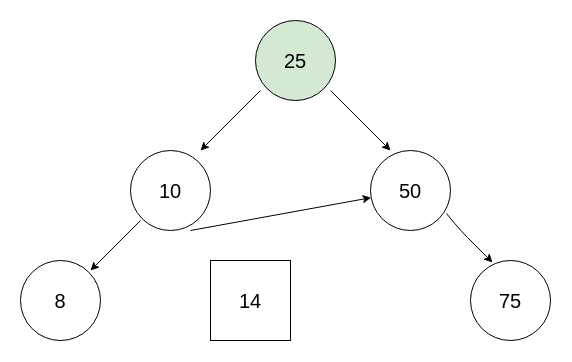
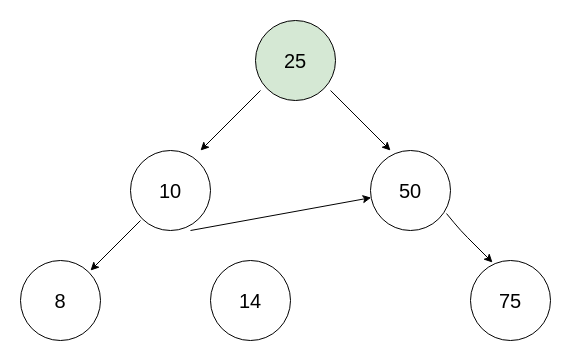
(251, 301) -> (251, 301)
